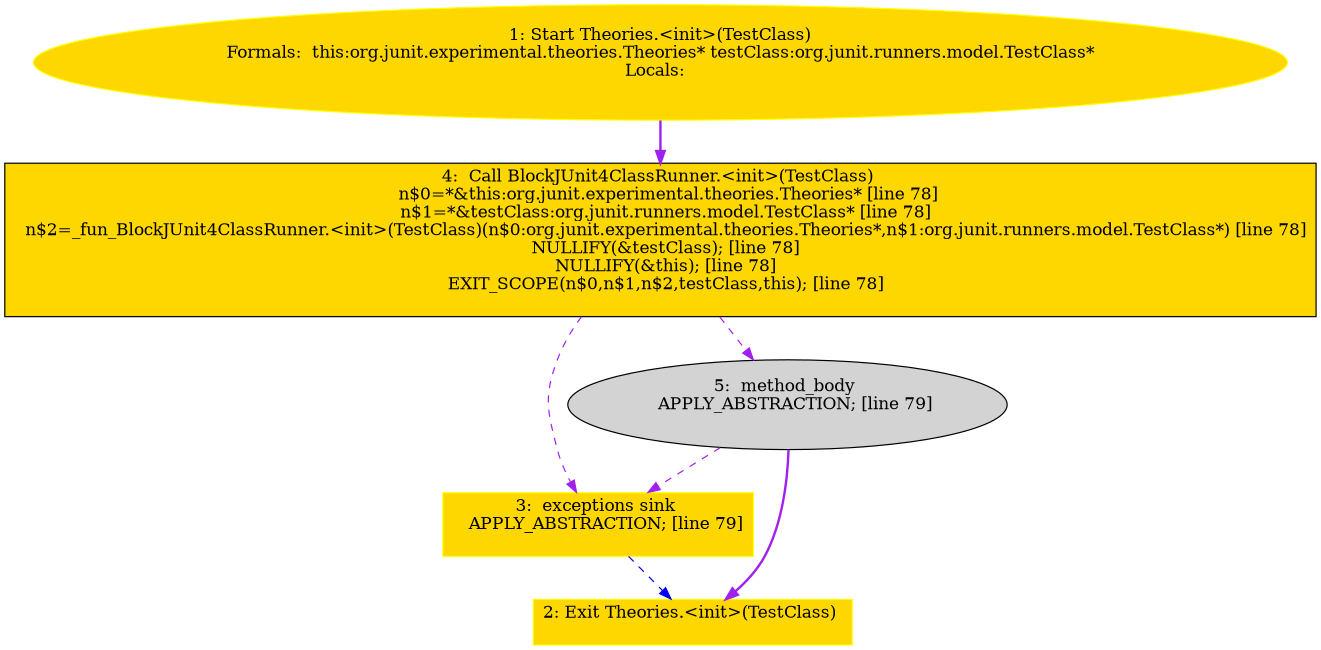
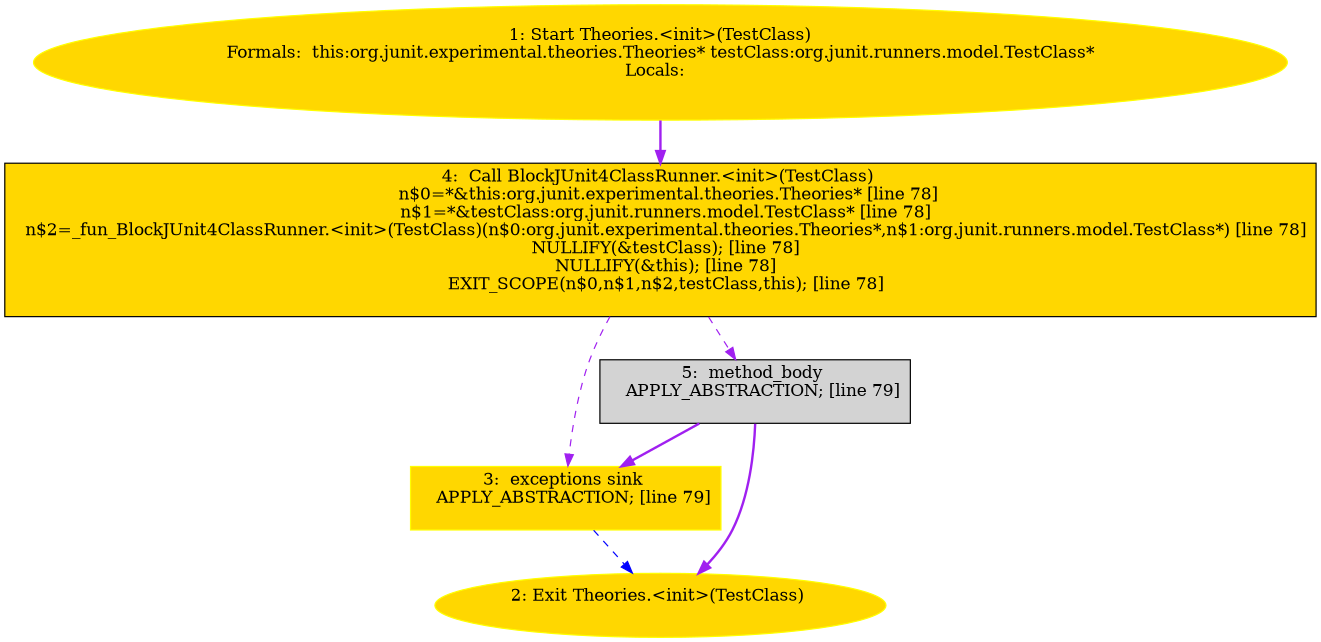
(787, 405) -> (755, 392)
(689, 467) -> (666, 442)
(693, 622) -> (660, 605)
